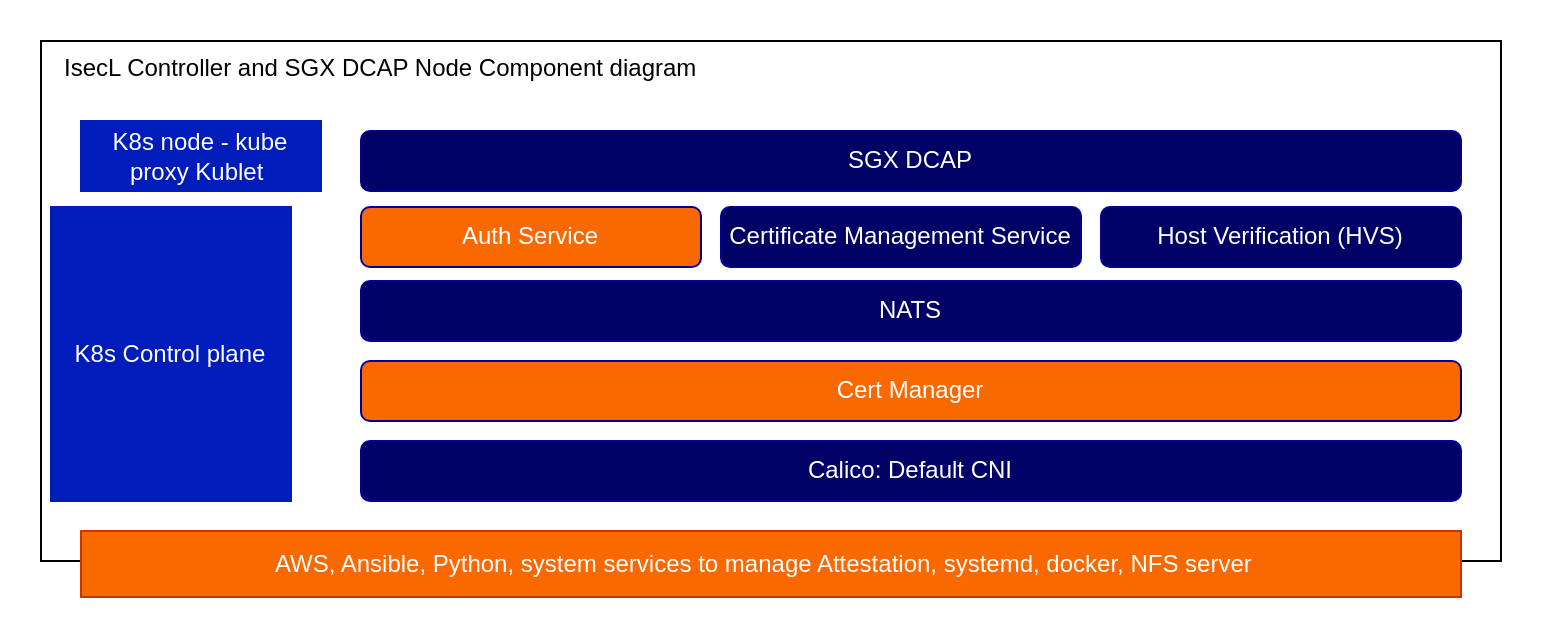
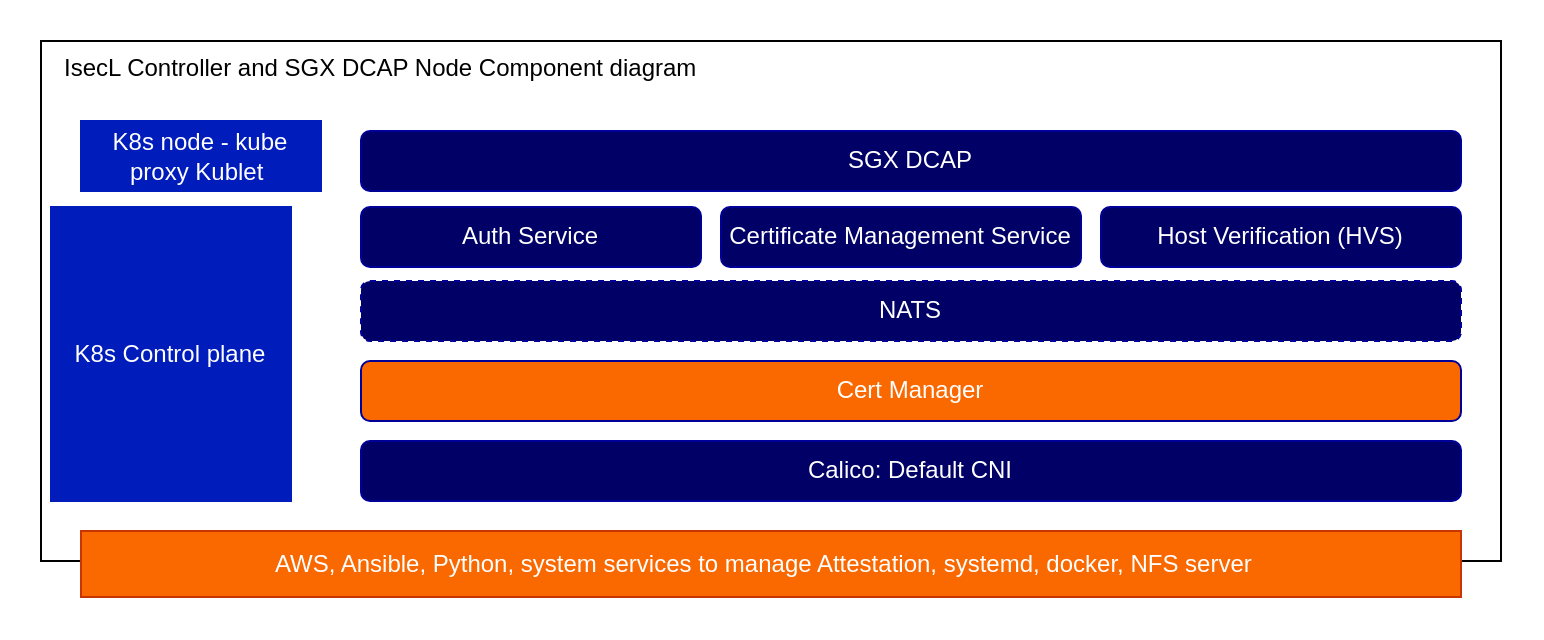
(531, 237) -> (531, 237)
(911, 311) -> (911, 311)
